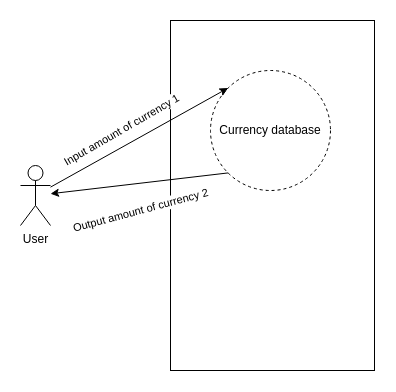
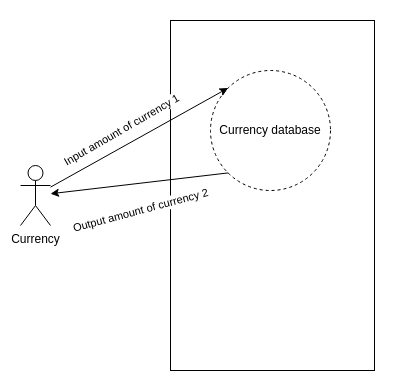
(36, 240) -> (36, 240)
